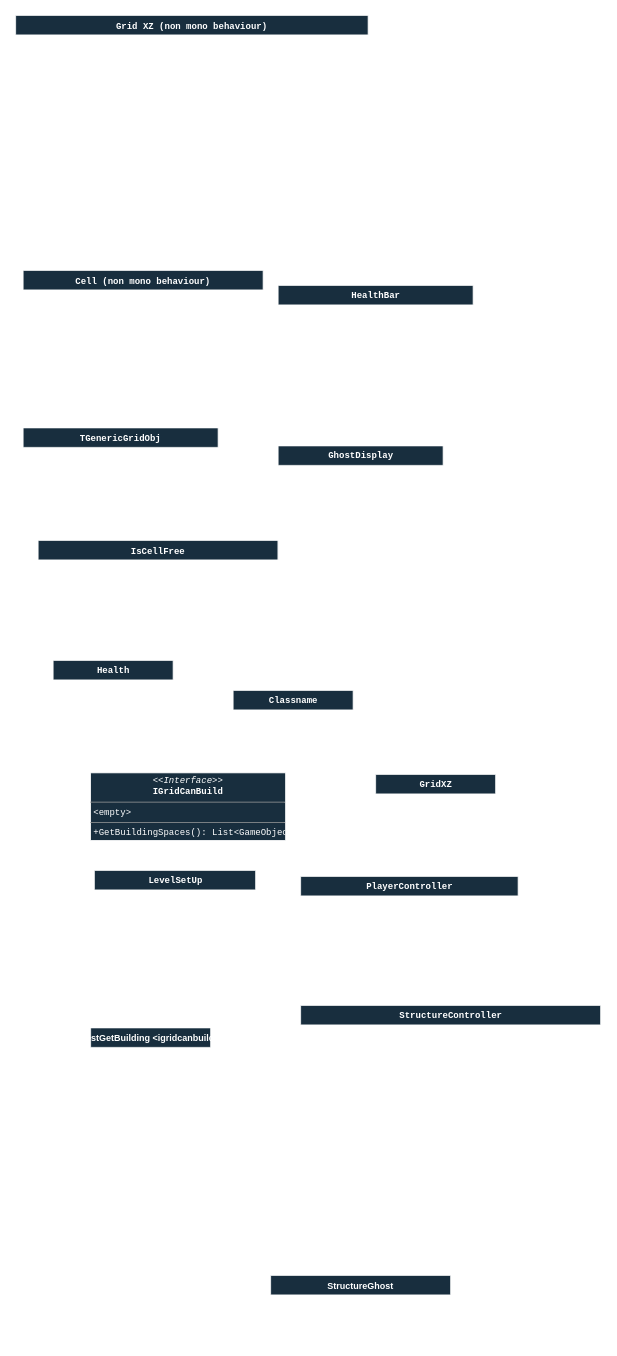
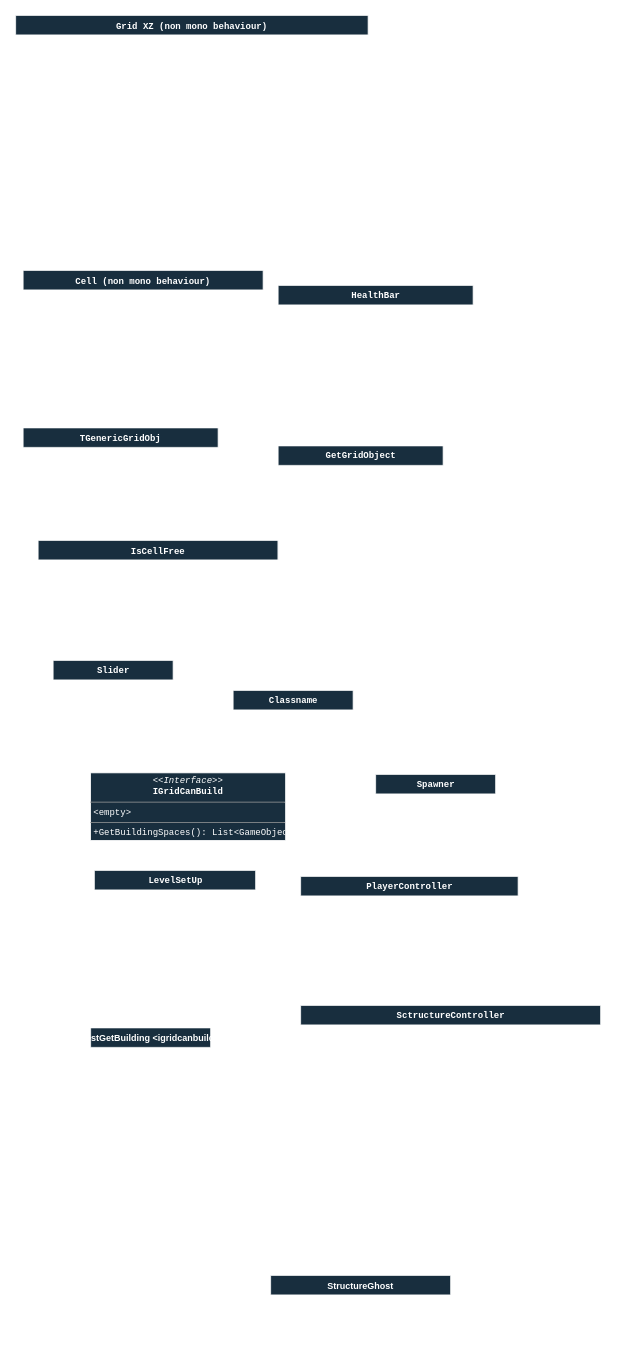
(361, 457) -> (361, 457)
(113, 671) -> (113, 671)
(436, 785) -> (436, 785)
(451, 1016) -> (451, 1016)
